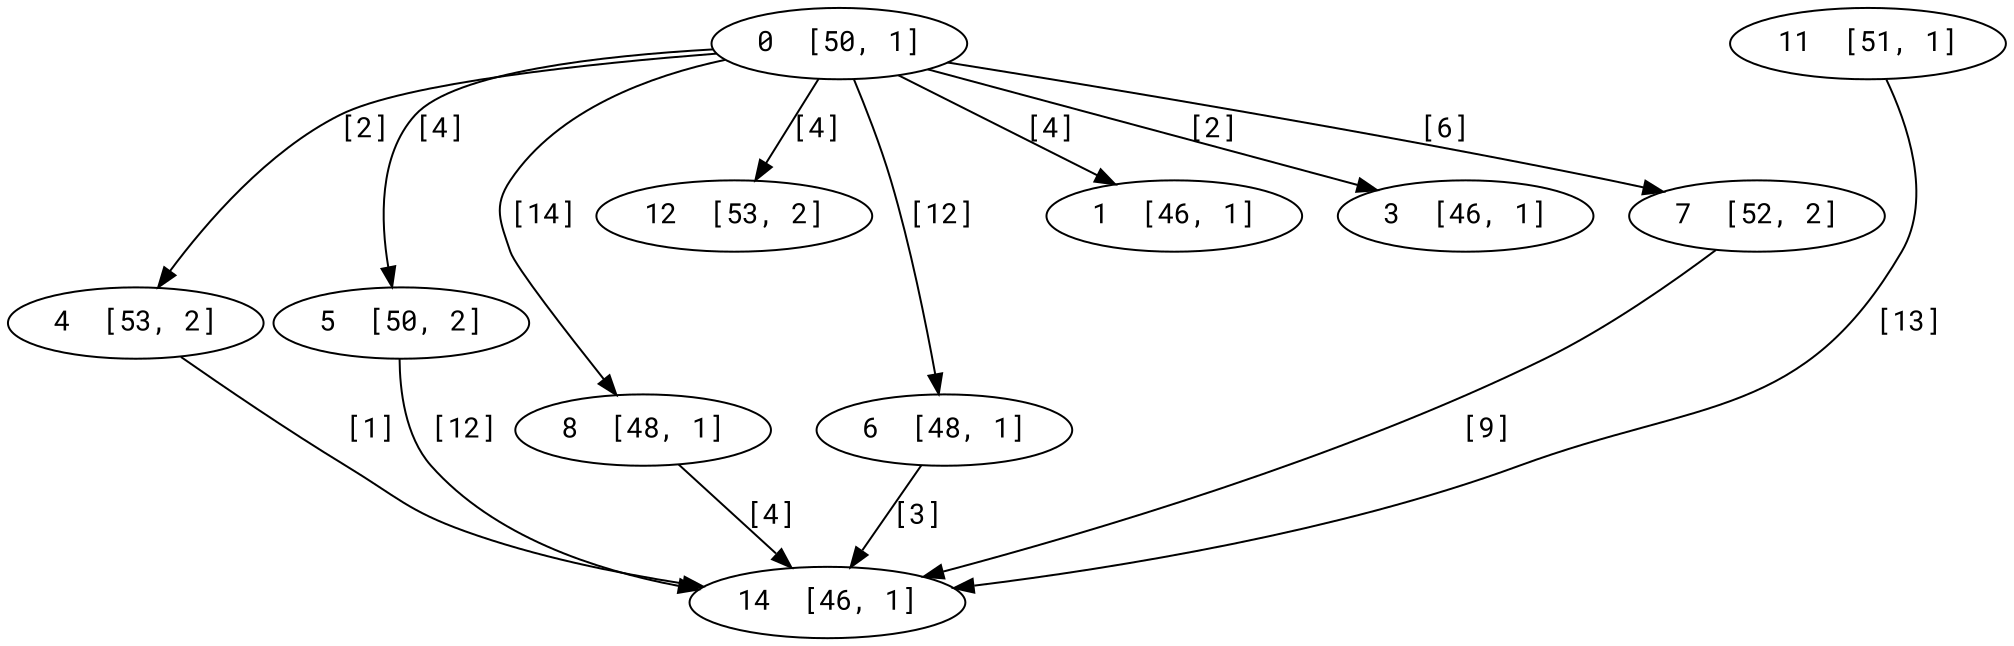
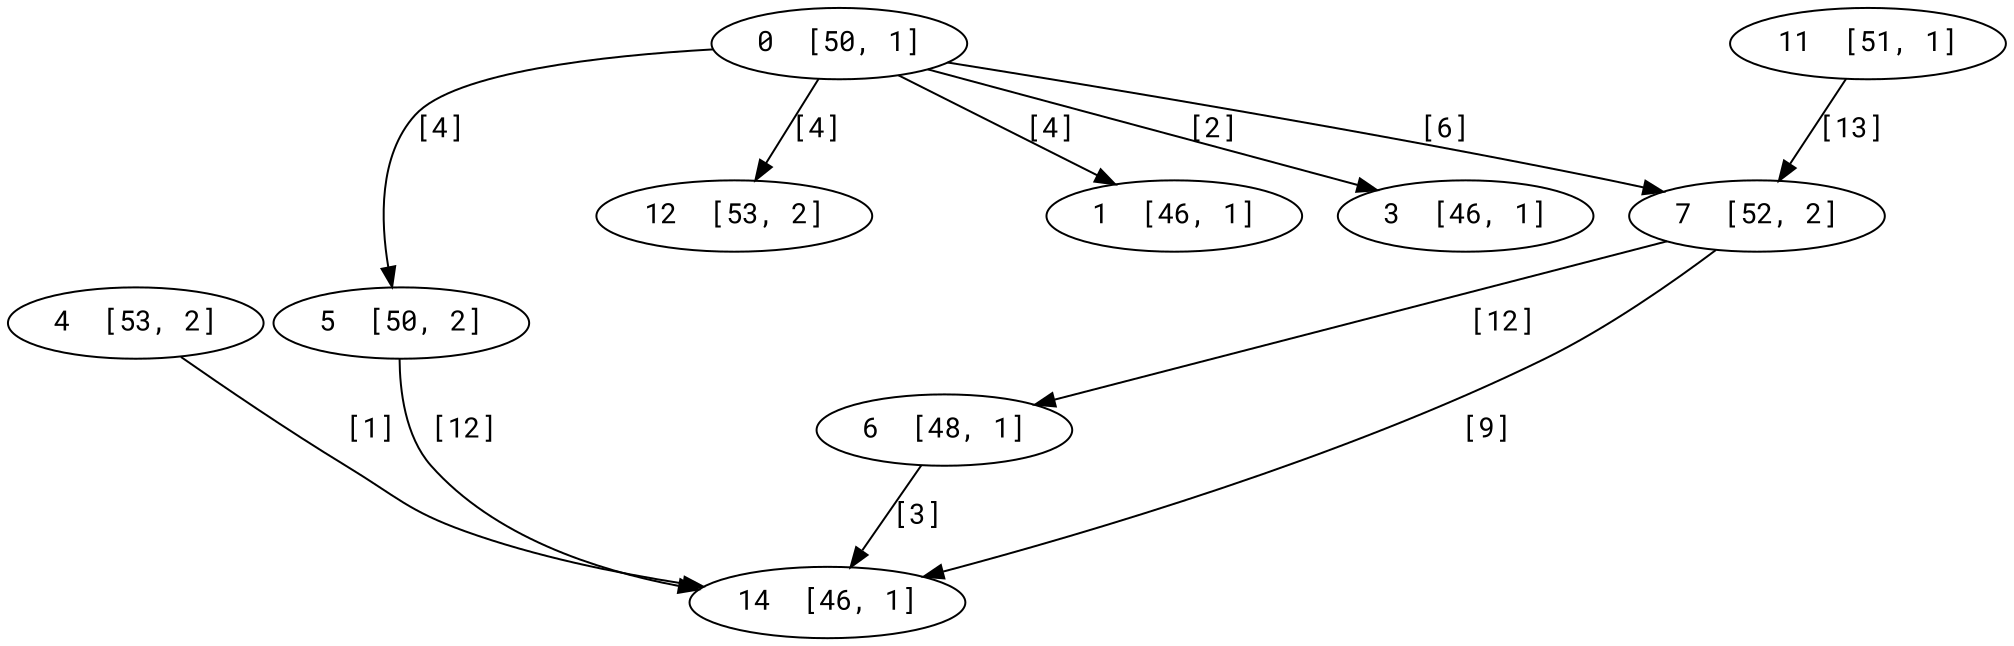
(411, 93) -> none
(903, 224) -> (1361, 320)
(643, 430) -> none
(1554, 454) -> (1818, 121)
